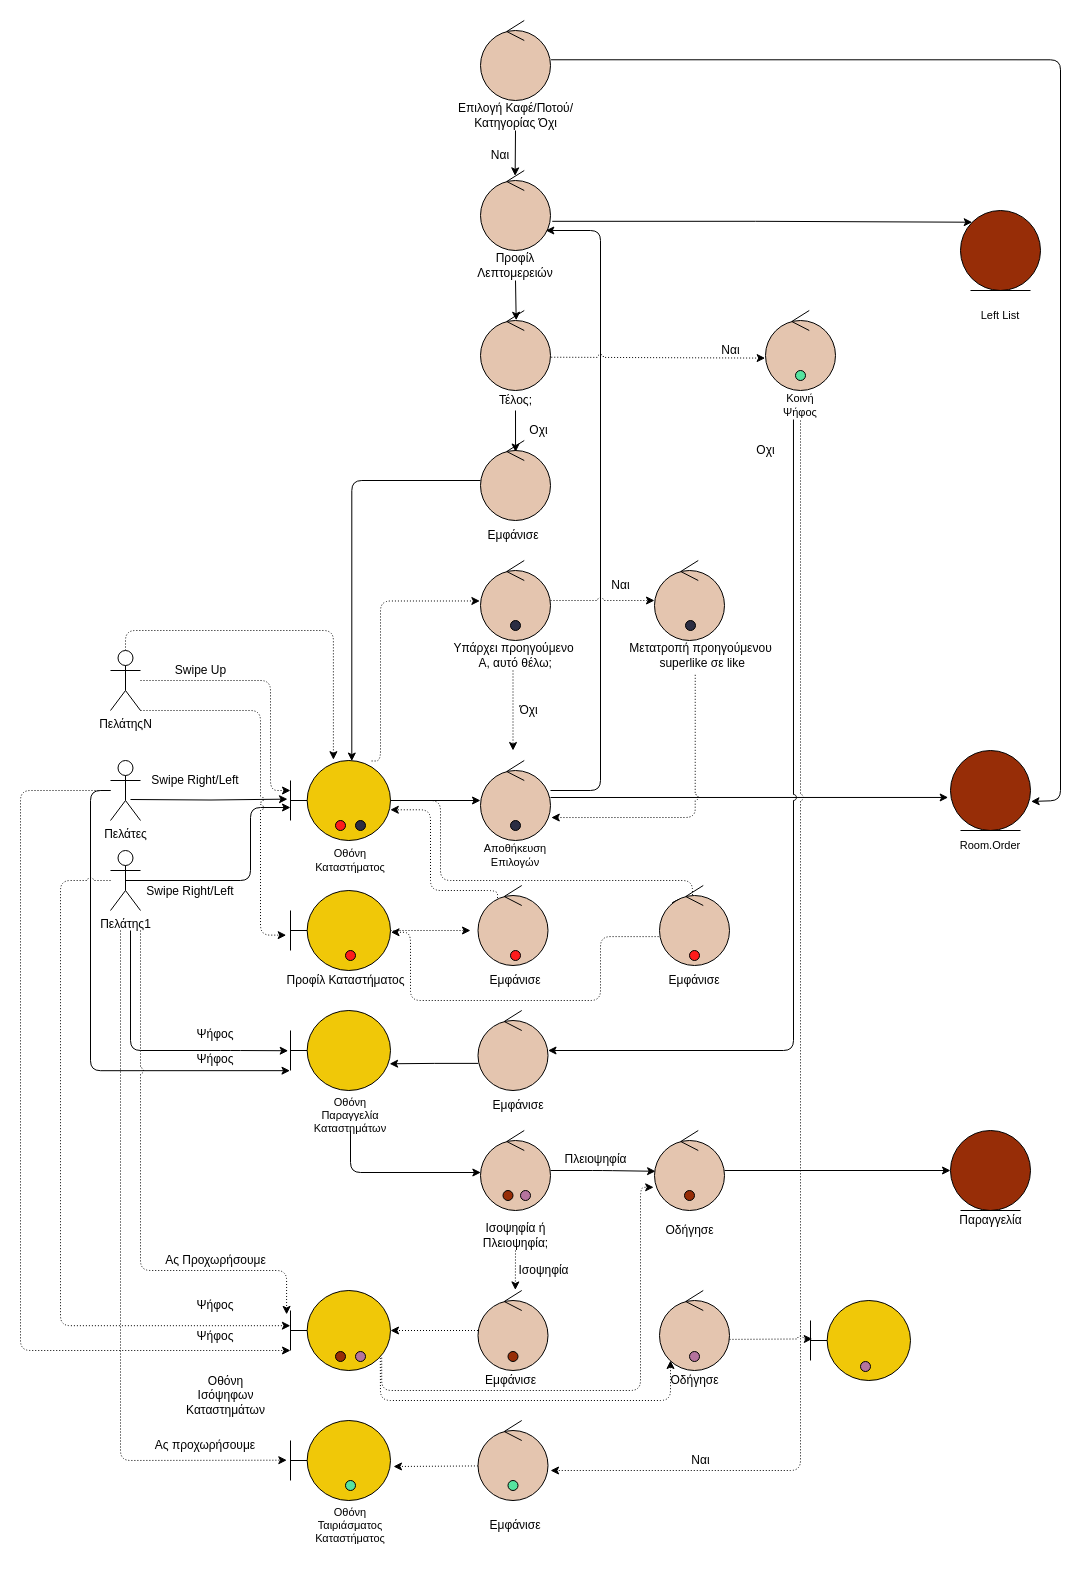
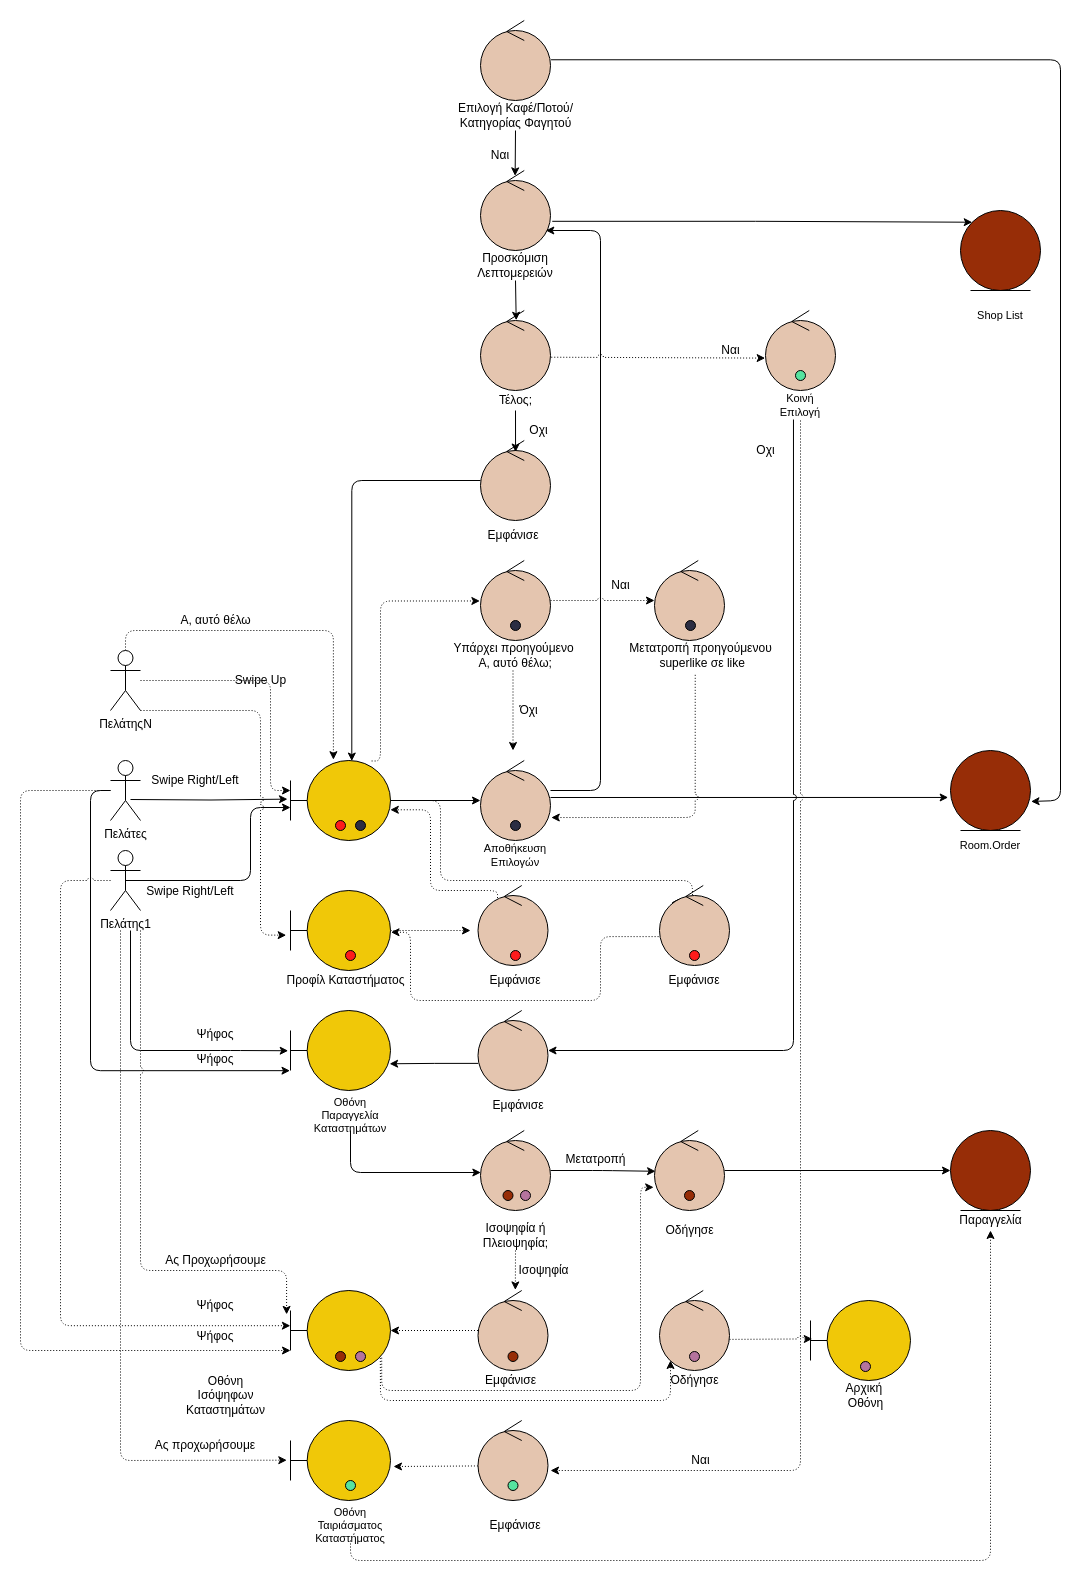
(516, 116) -> (516, 116)
(516, 266) -> (516, 266)
(1001, 316) -> (1001, 316)
(801, 406) -> (801, 406)
none -> (216, 621)
(201, 671) -> (261, 681)
(351, 861) -> none
(596, 1160) -> (596, 1160)
none -> (866, 1396)
none -> (829, 1561)
